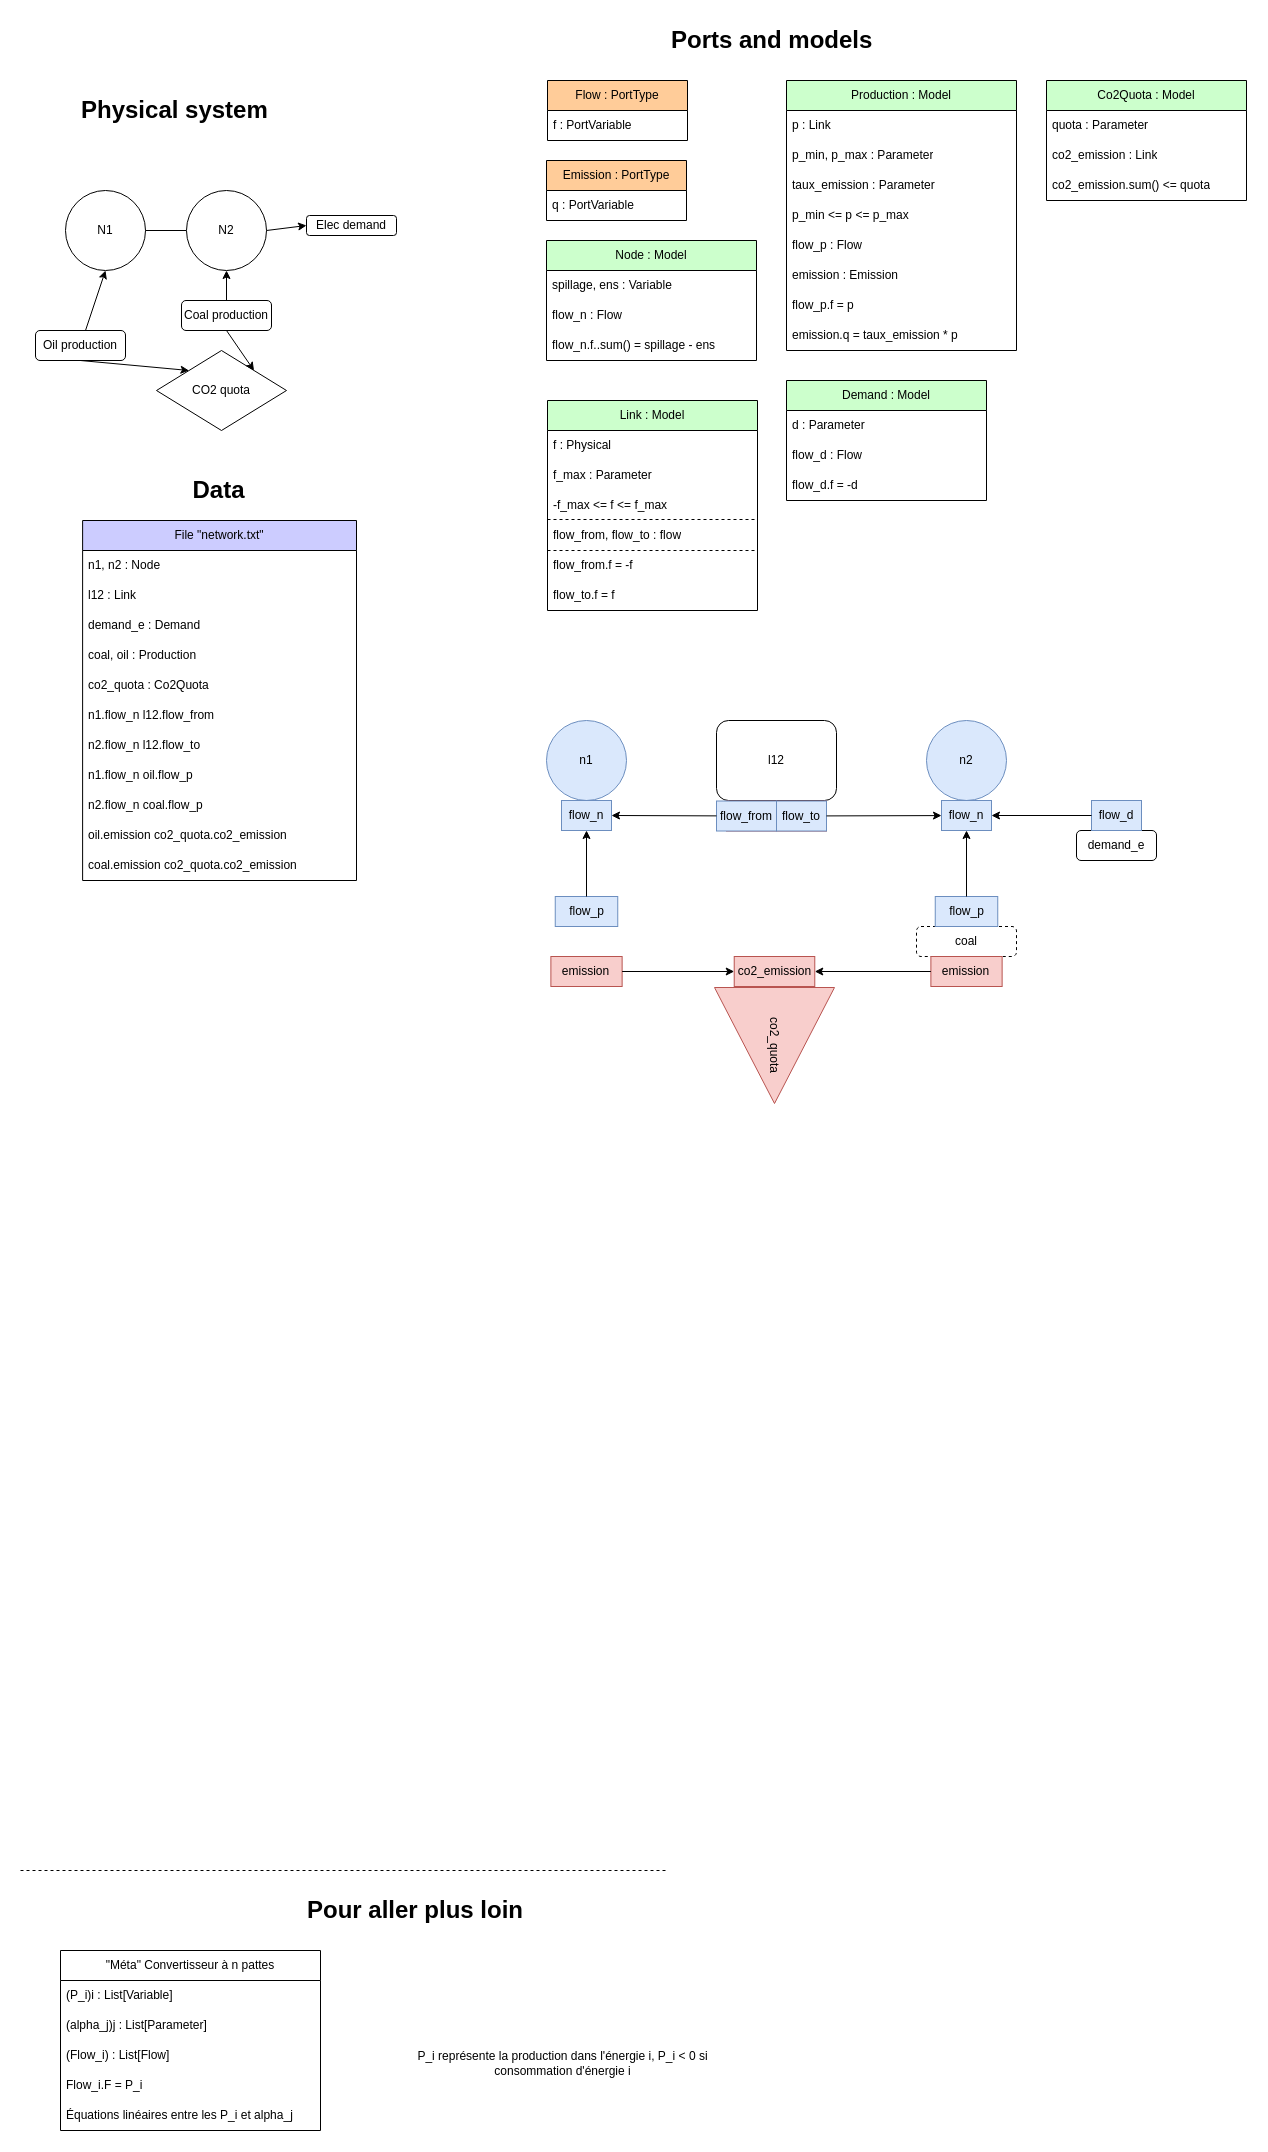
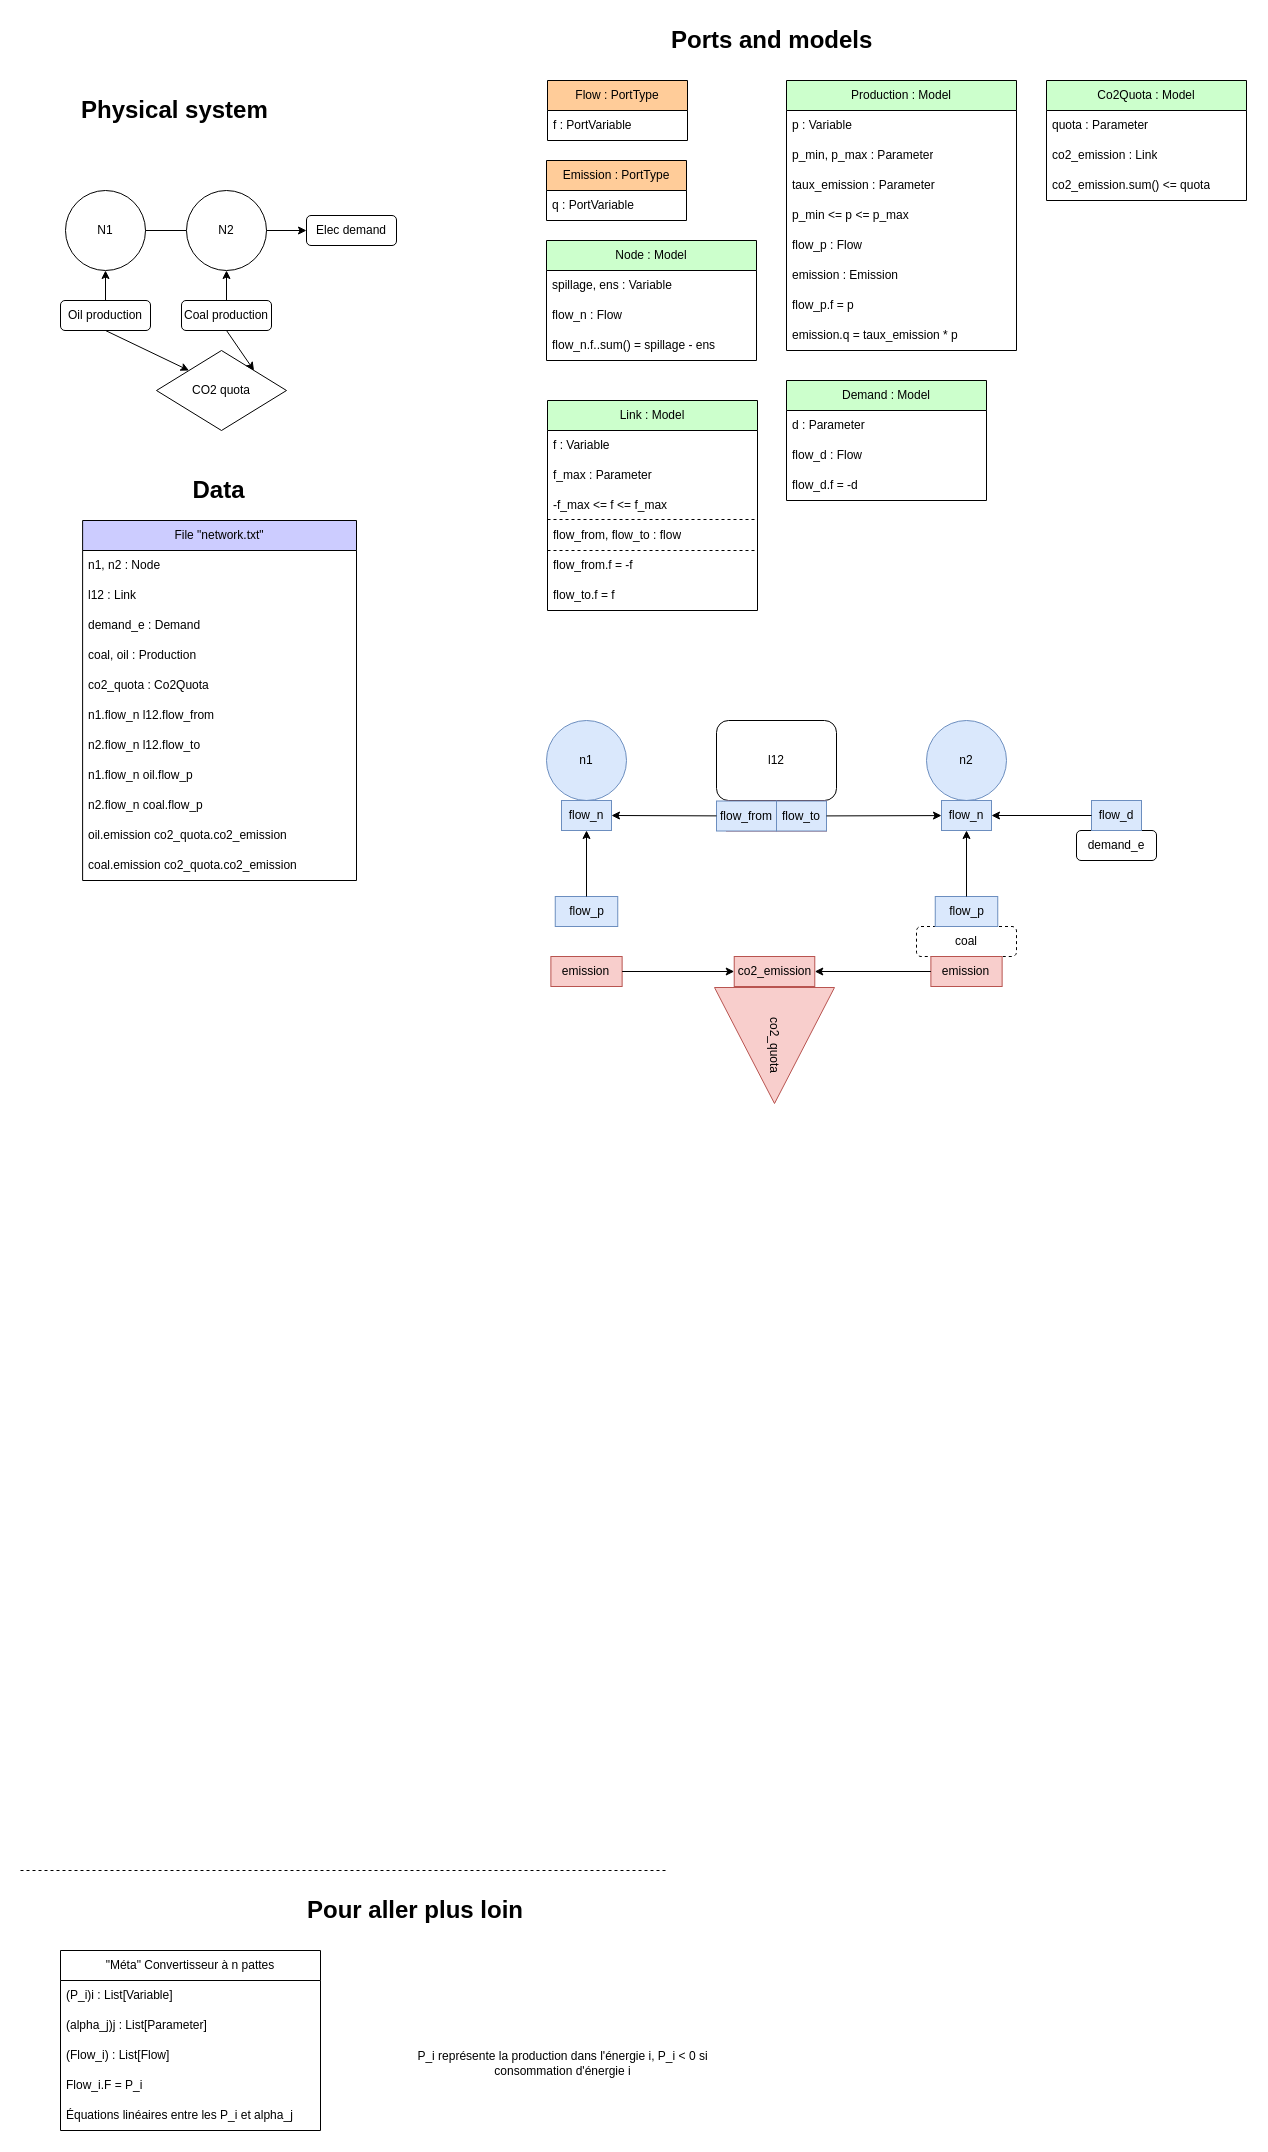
(813, 126) -> (825, 126)
(352, 226) -> (352, 231)
(81, 346) -> (106, 316)
(586, 446) -> (586, 446)
